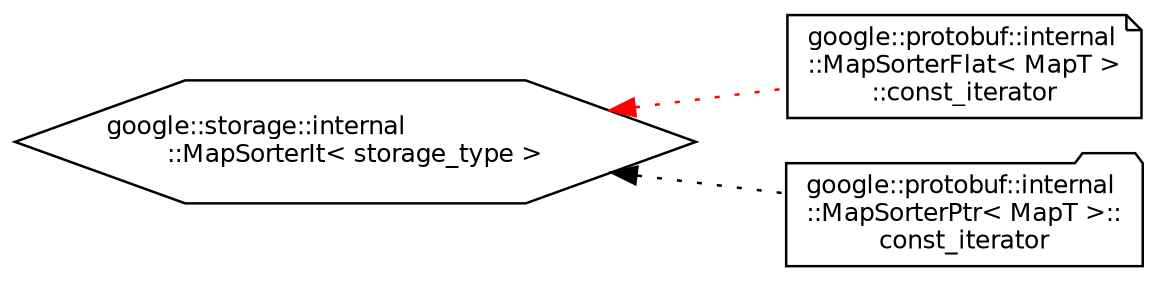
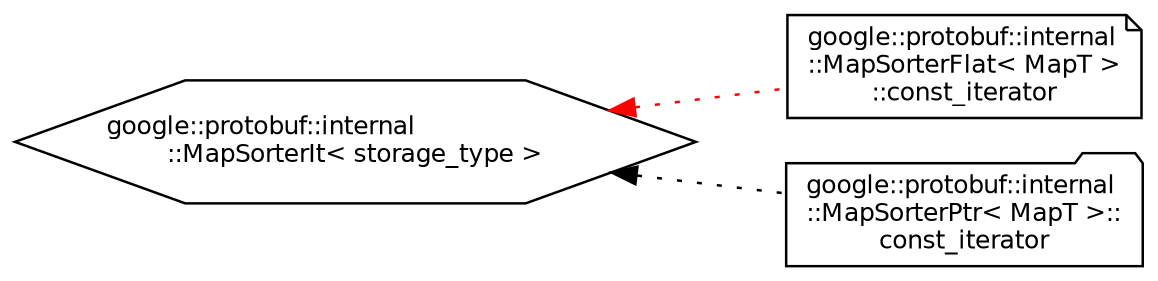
(355, 142) -> (355, 142)
